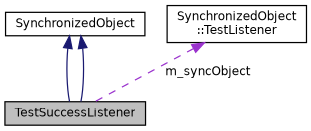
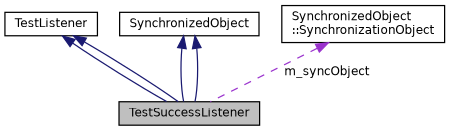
none -> (51, 24)
(237, 24) -> (363, 24)
